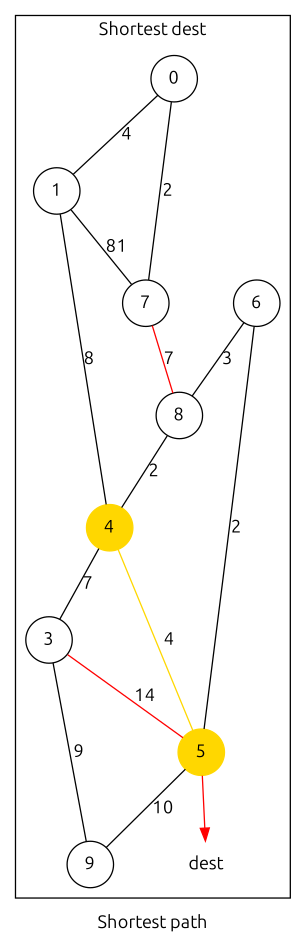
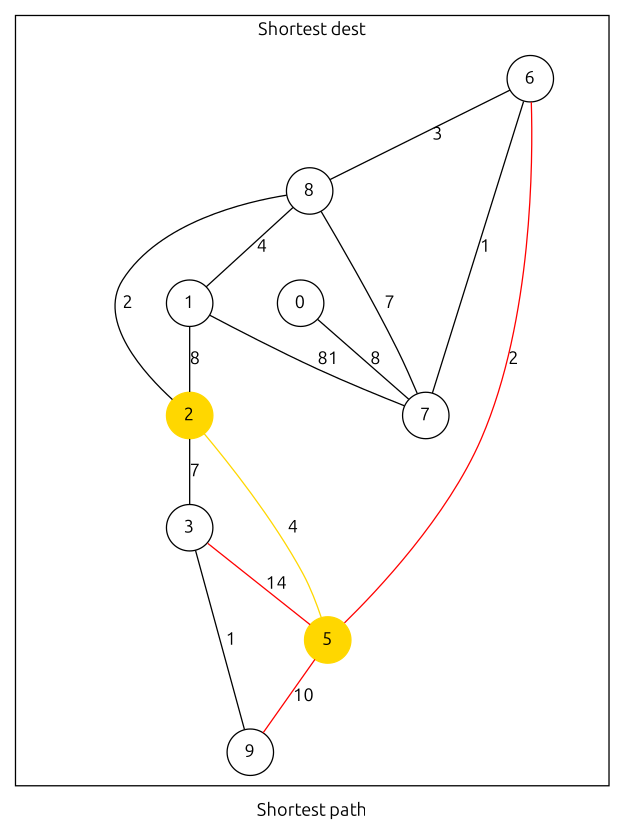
(116, 135) -> (250, 247)
(168, 191) -> (376, 359)
none -> (478, 247)
(163, 359) -> (372, 301)
(110, 528) -> (190, 415)
(229, 528) -> (500, 386)
(79, 752) -> (232, 640)
(146, 808) -> (289, 696)
(206, 864) -> none
